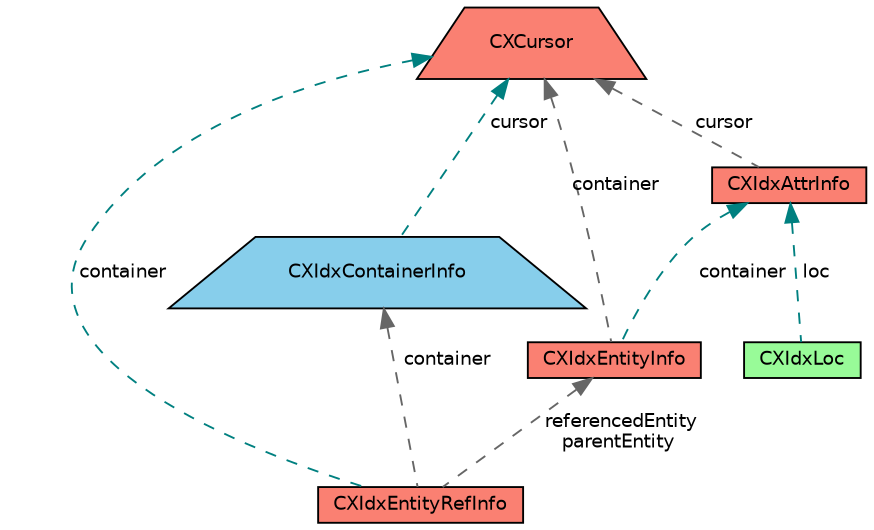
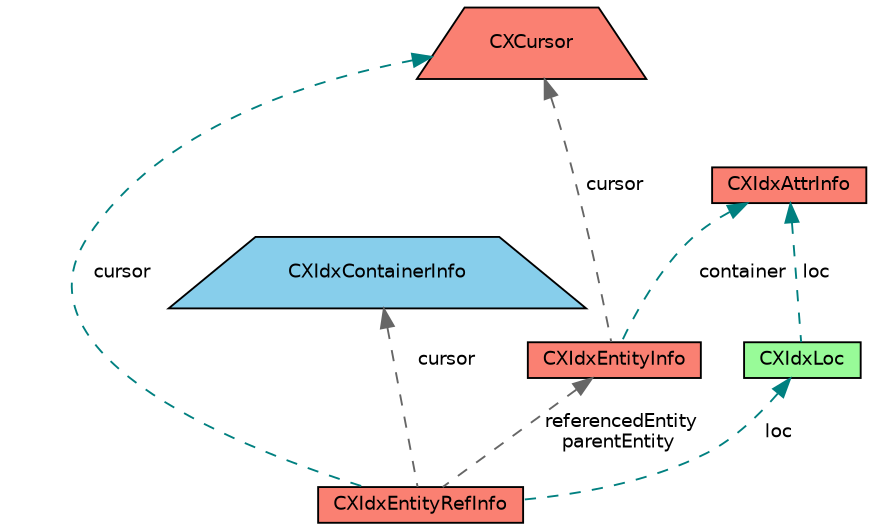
(686, 128) -> none
(449, 166) -> none
(612, 185) -> (612, 185)
(120, 273) -> (120, 273)
(444, 360) -> (444, 360)
none -> (662, 472)
